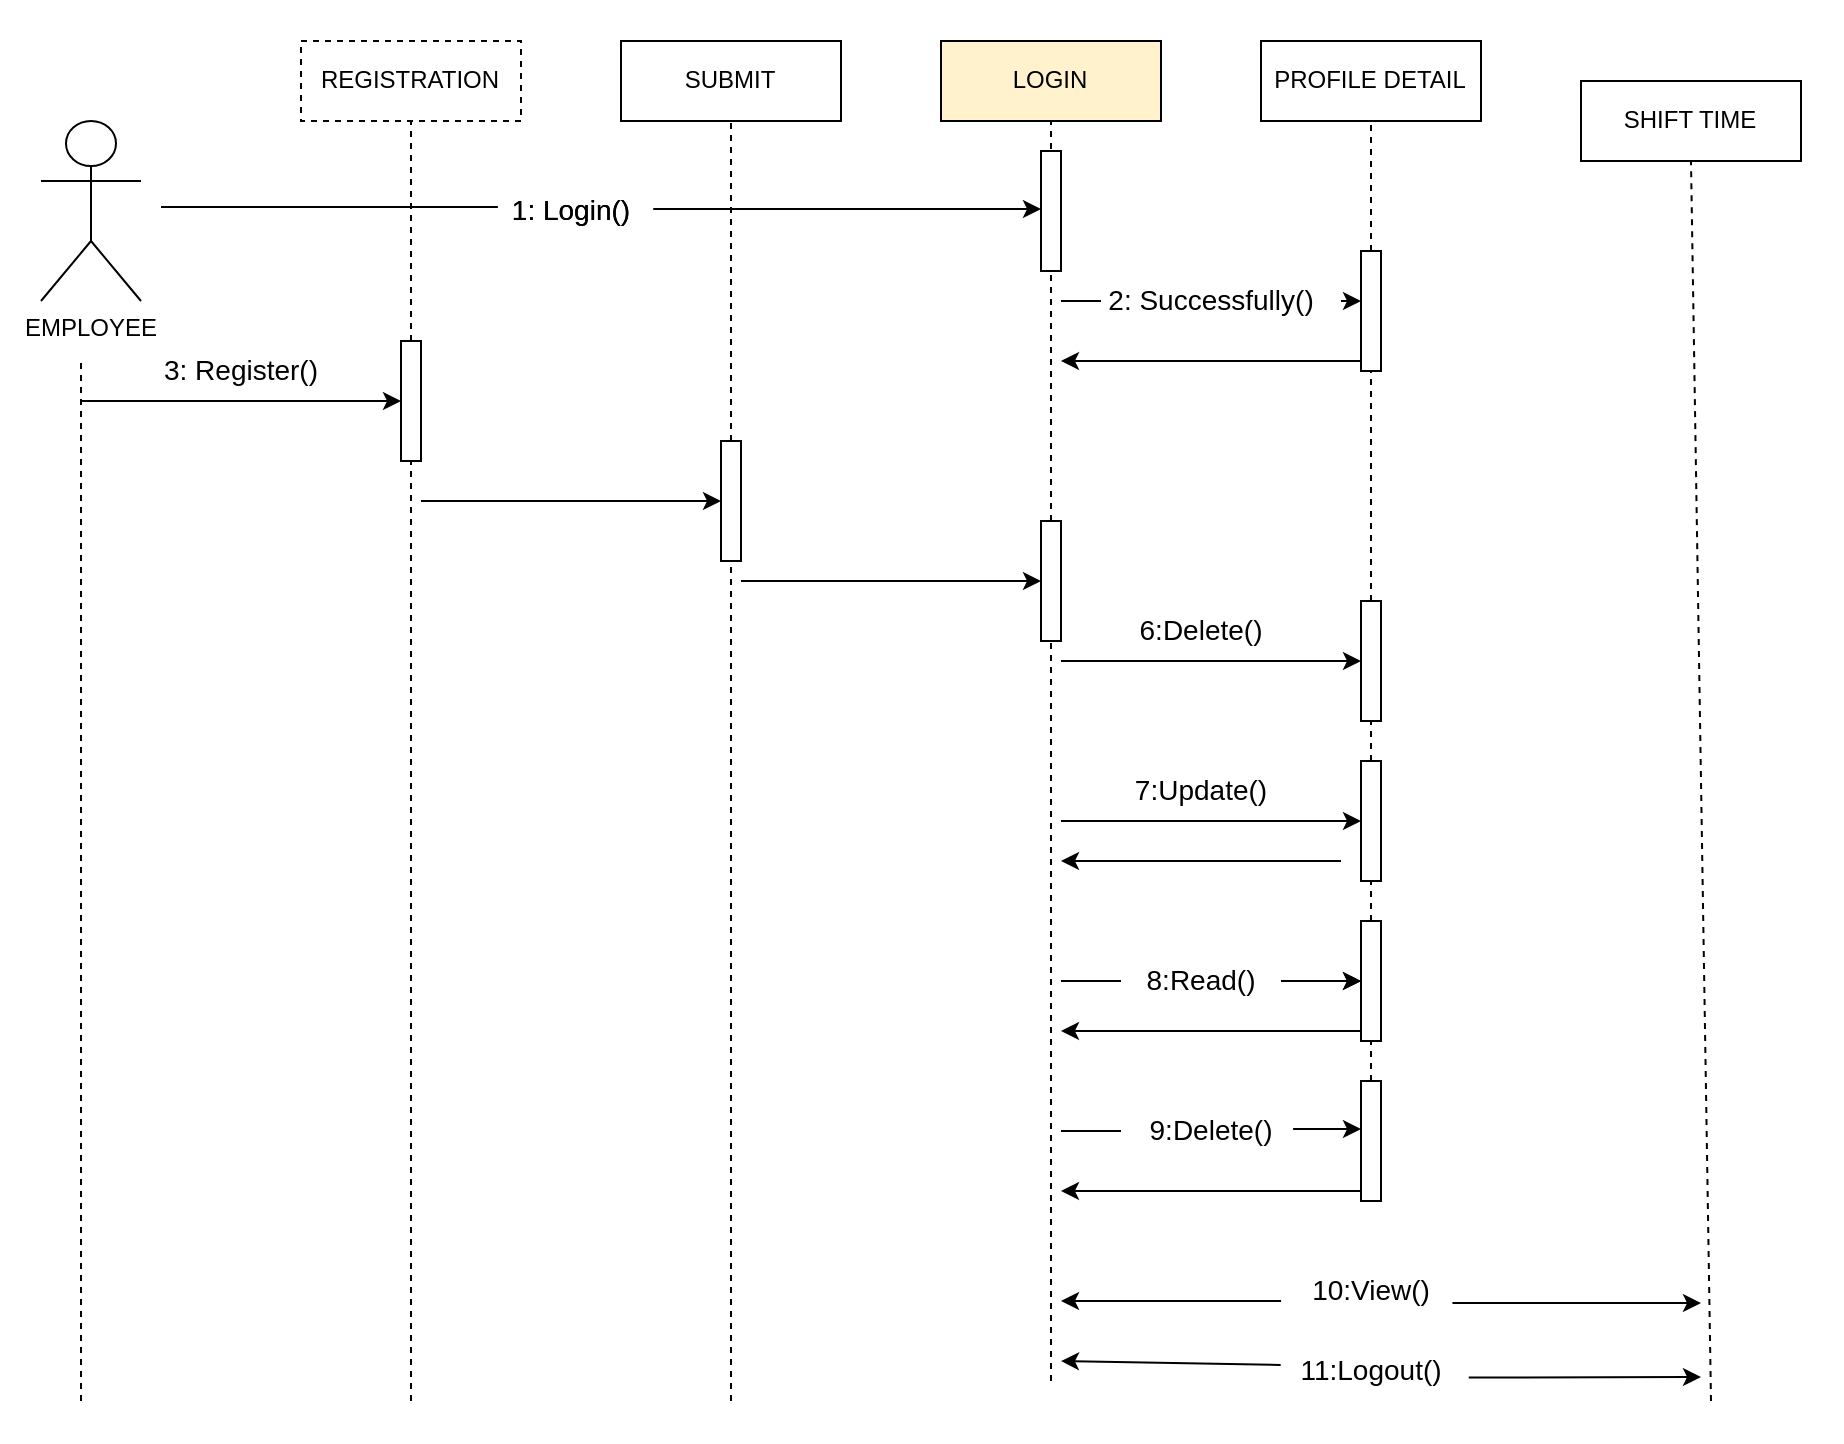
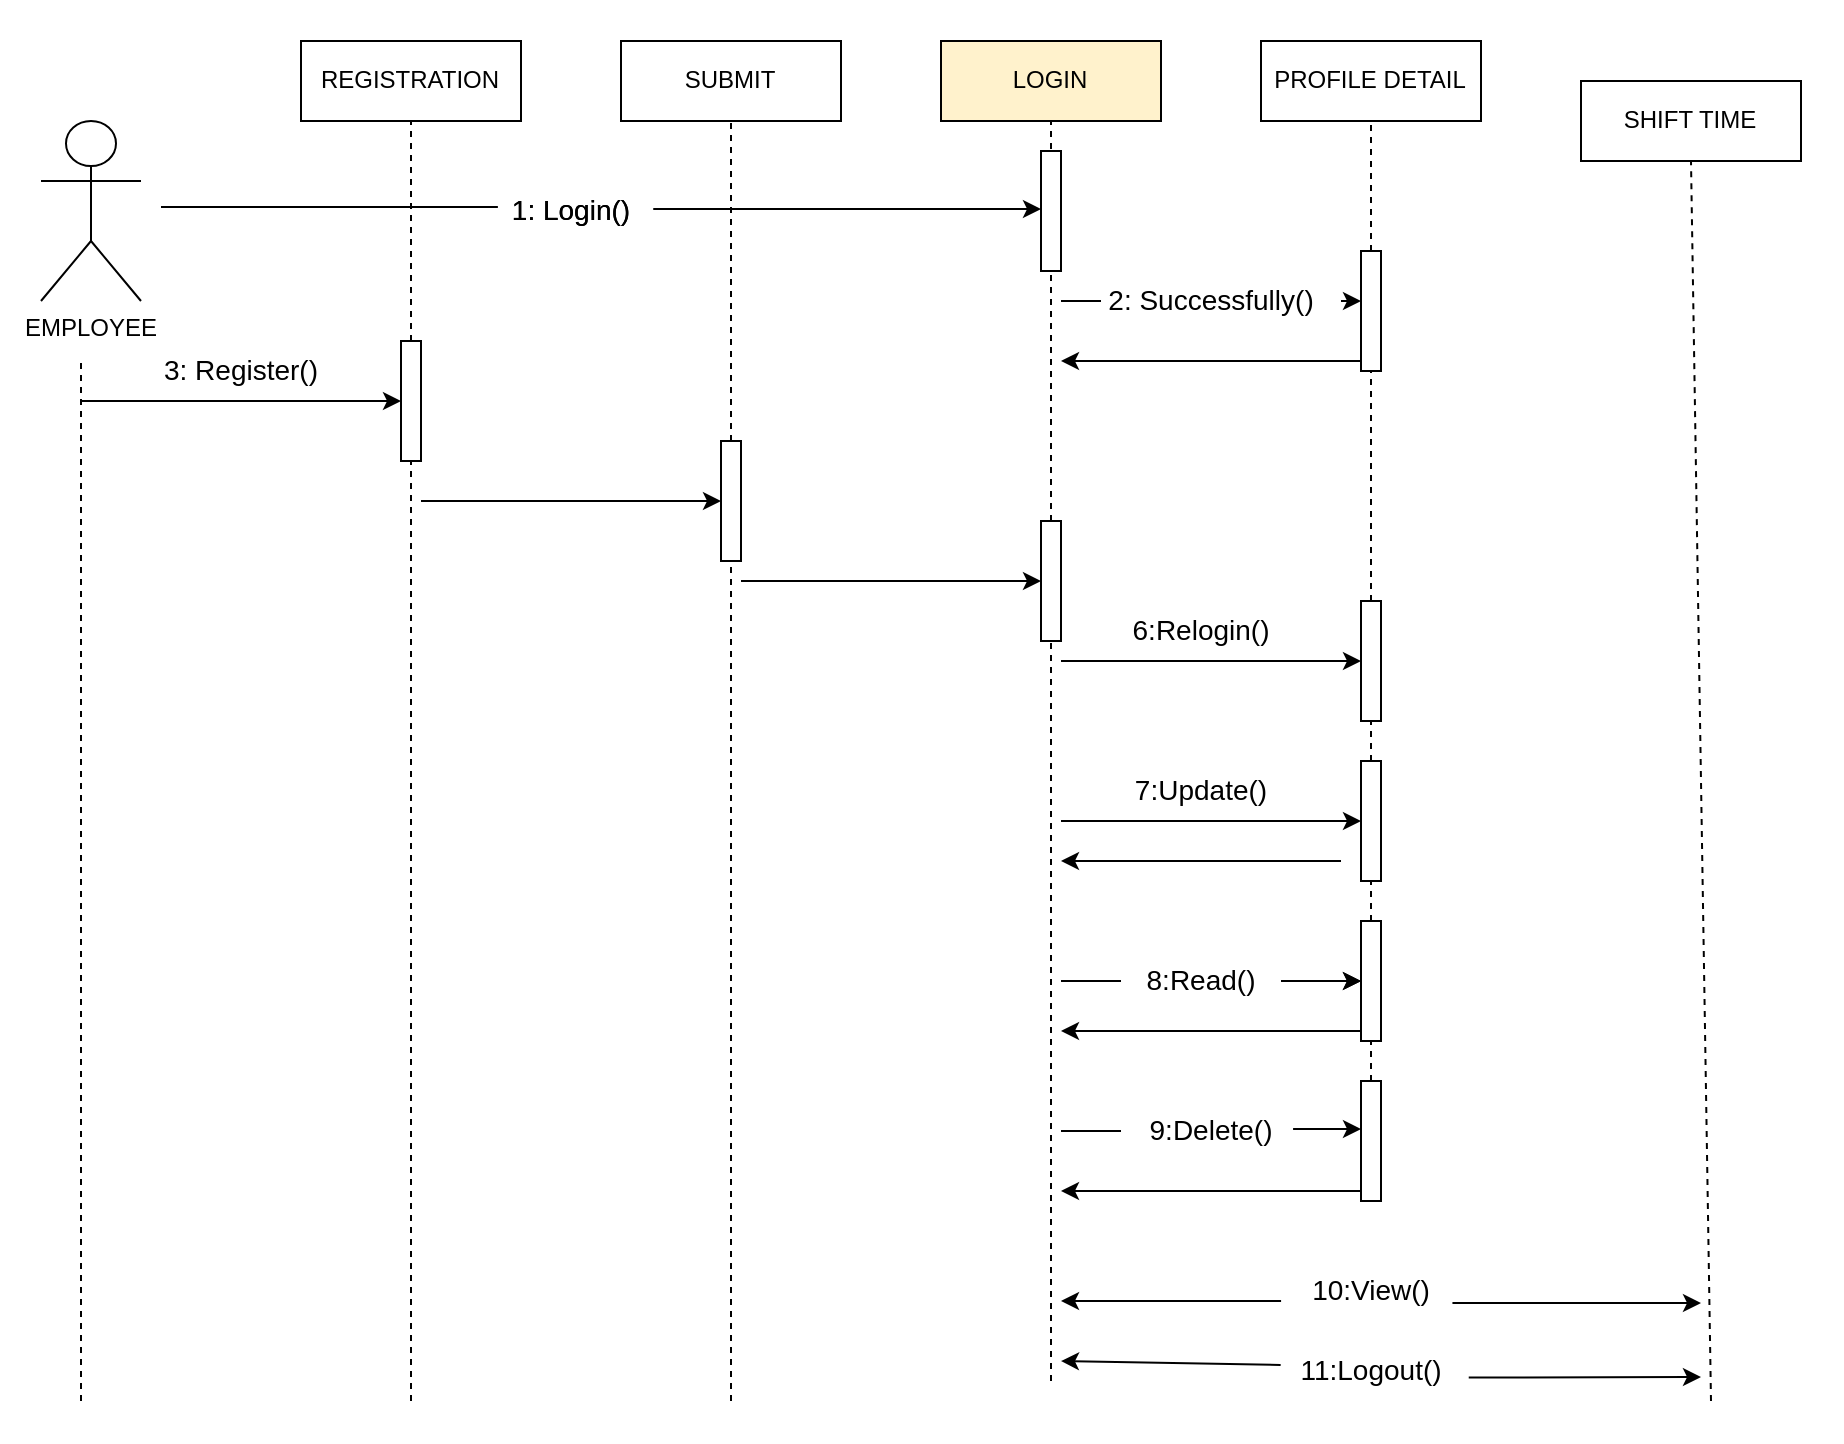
(411, 81) -> (411, 81)
(1202, 631) -> (1202, 631)
